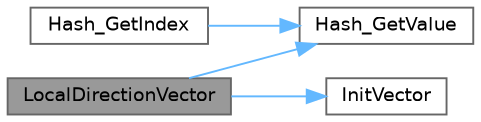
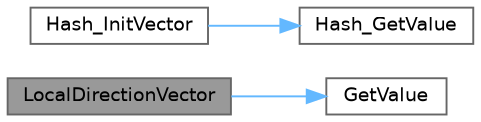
(119, 26) -> (119, 26)
(243, 64) -> none
(386, 96) -> (386, 96)
